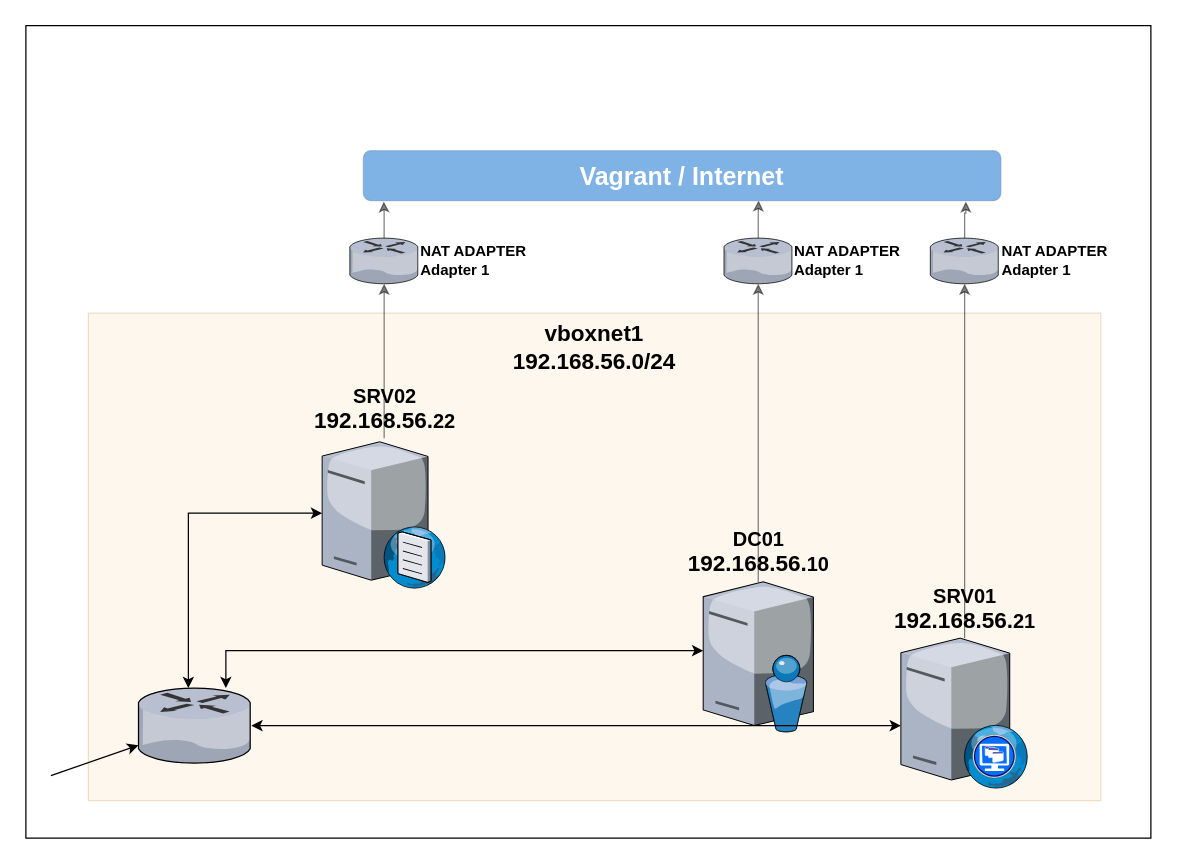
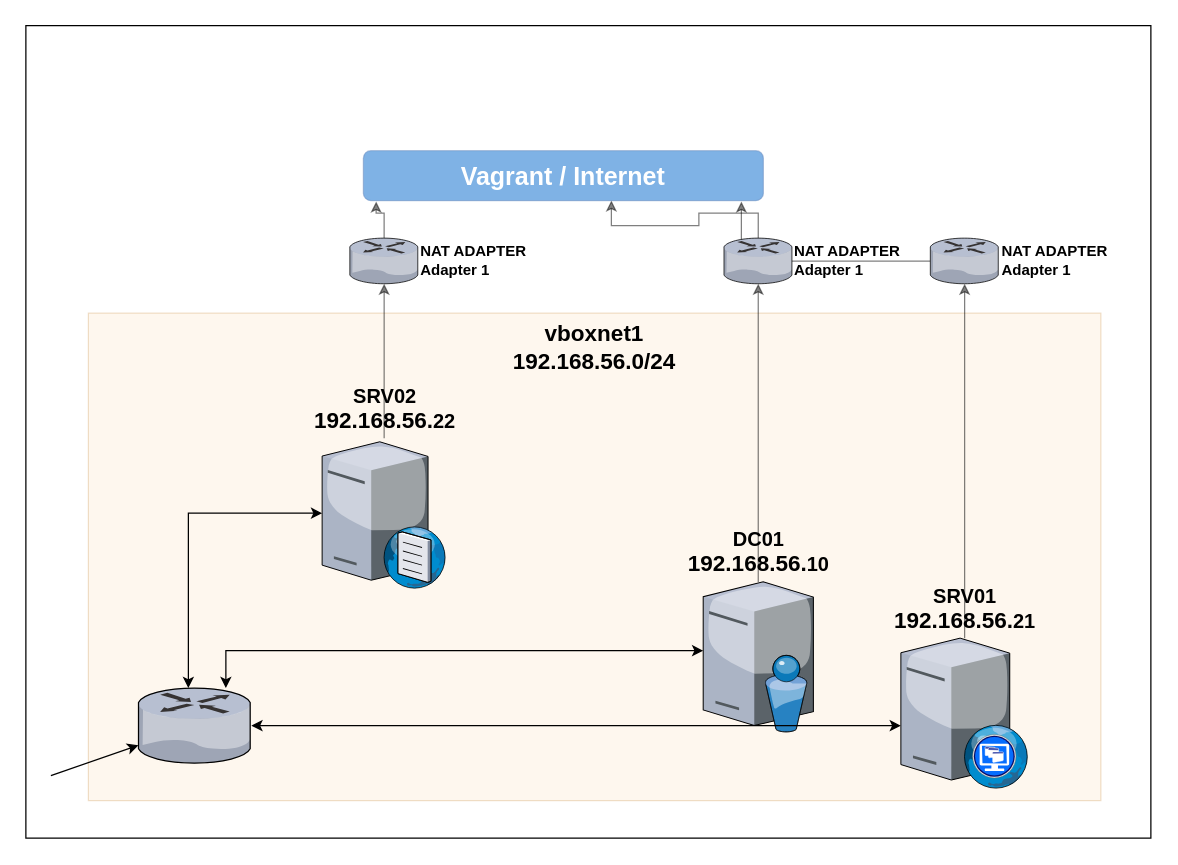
(682, 176) -> (563, 176)
